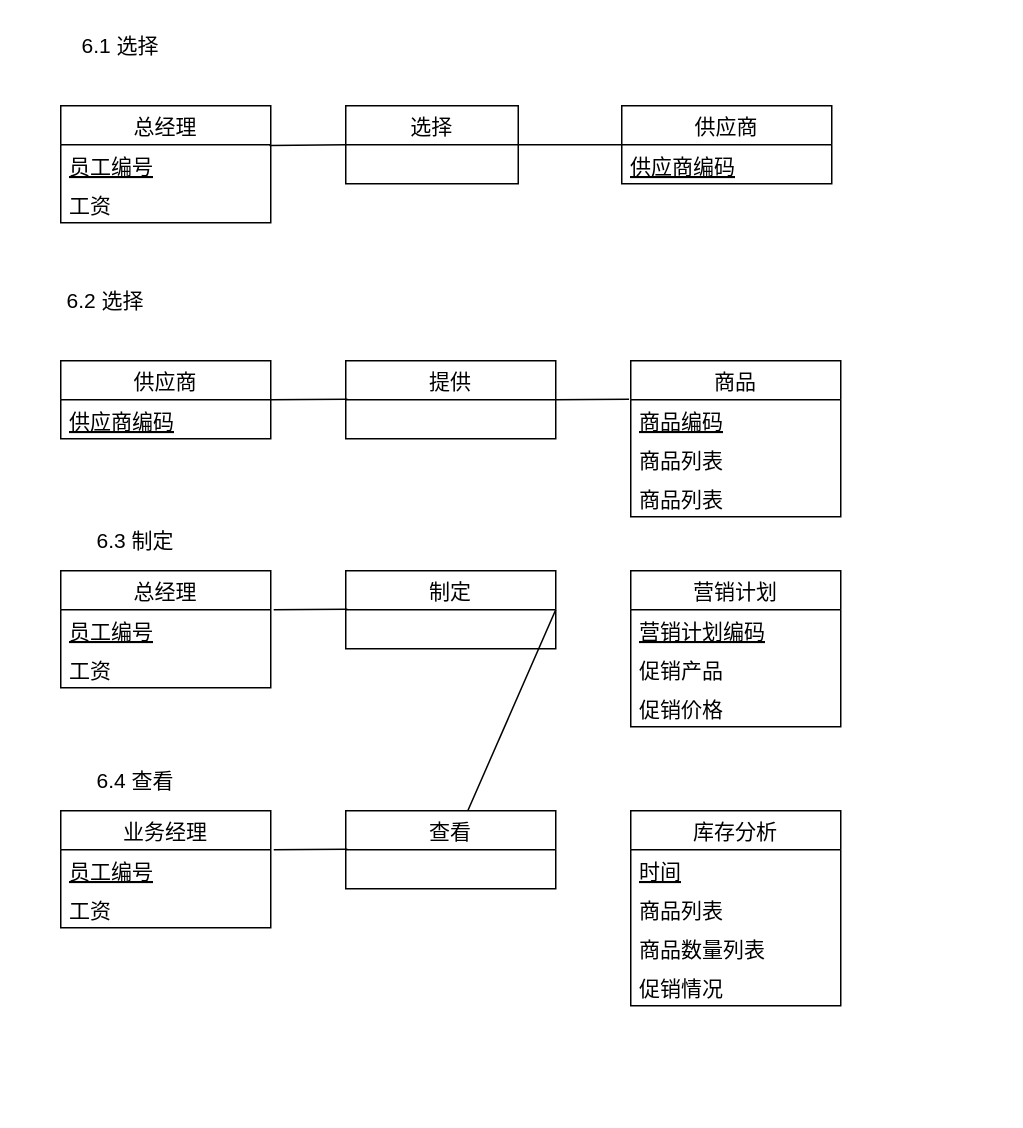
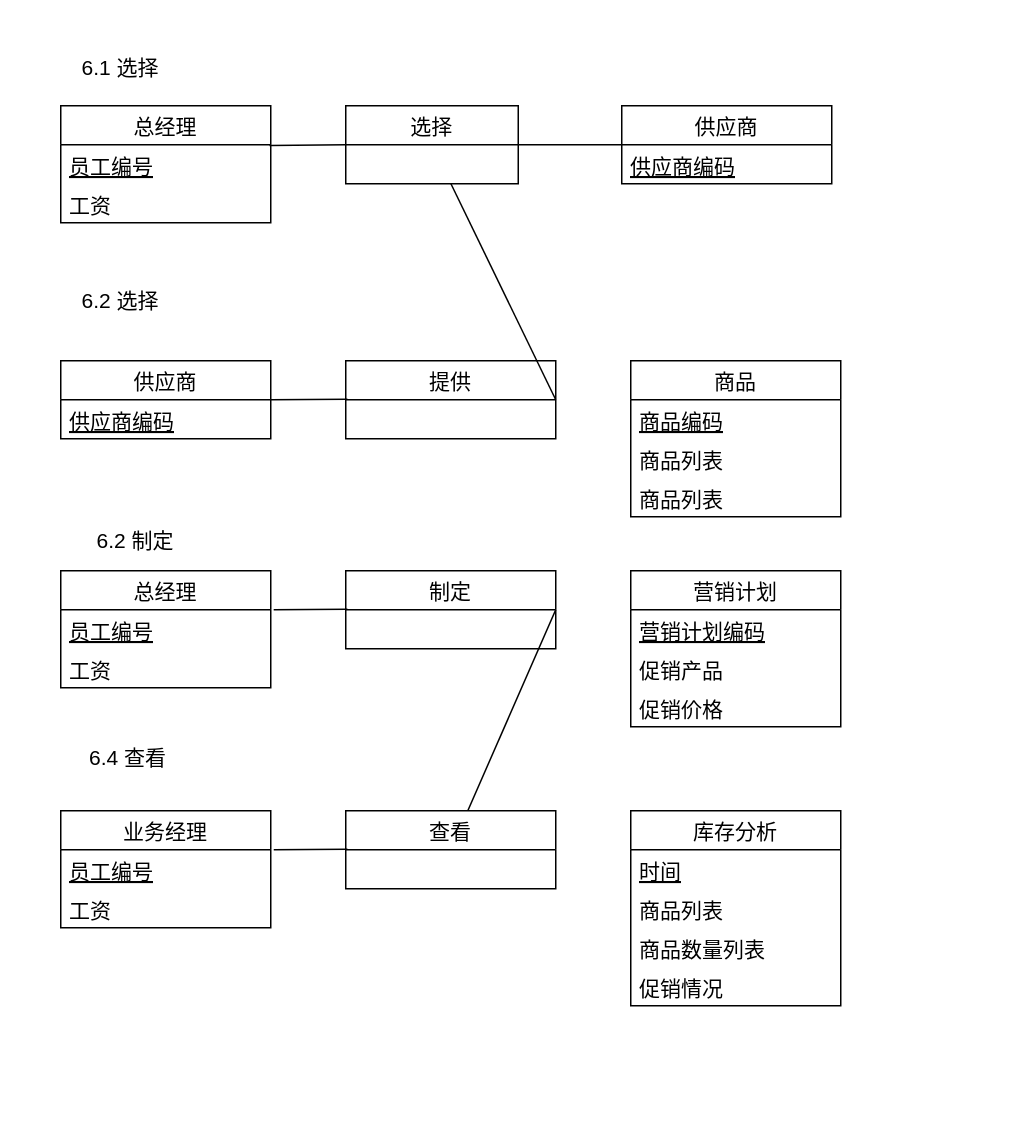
(121, 46) -> (121, 68)
(106, 301) -> (121, 301)
(591, 400) -> (503, 292)
(136, 541) -> (136, 541)
(136, 781) -> (128, 758)
